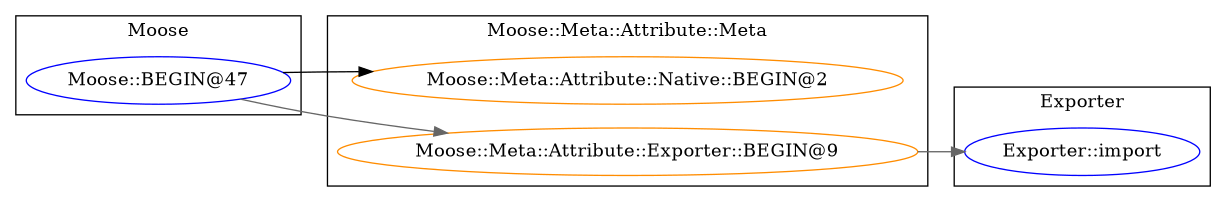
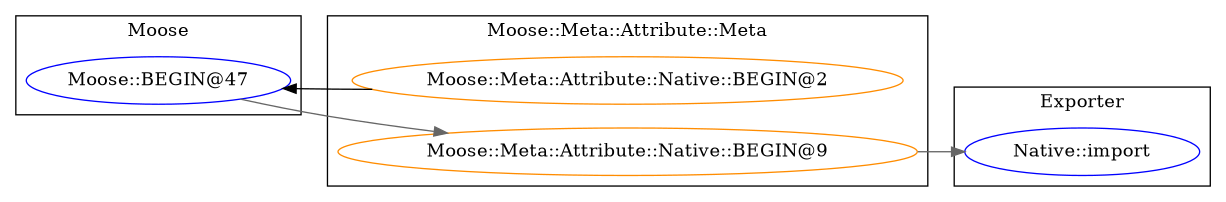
(319, 72) -> (336, 89)
(628, 152) -> (628, 152)
(1082, 152) -> (1082, 152)
